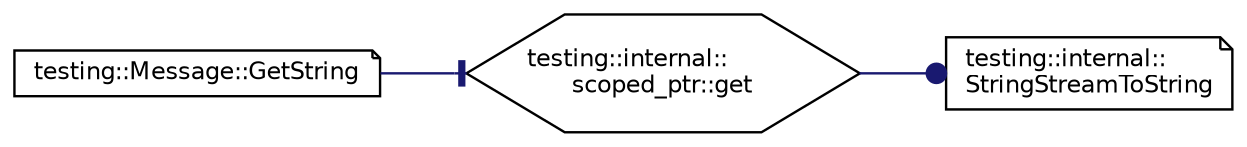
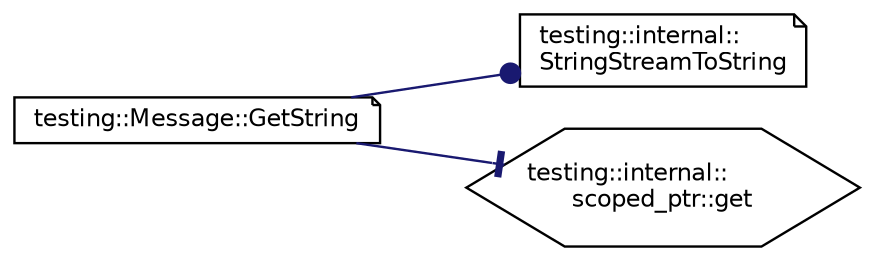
(893, 73) -> (426, 86)
